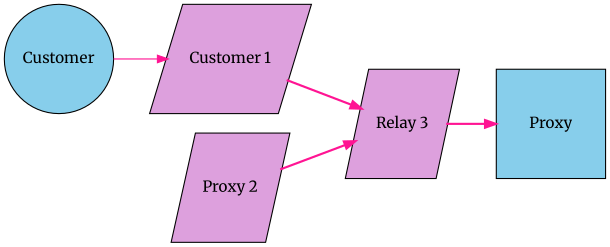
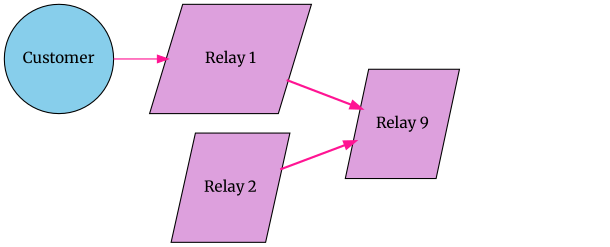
(231, 59) -> (231, 59)
(402, 124) -> (402, 124)
(551, 124) -> none
(231, 188) -> (231, 188)
